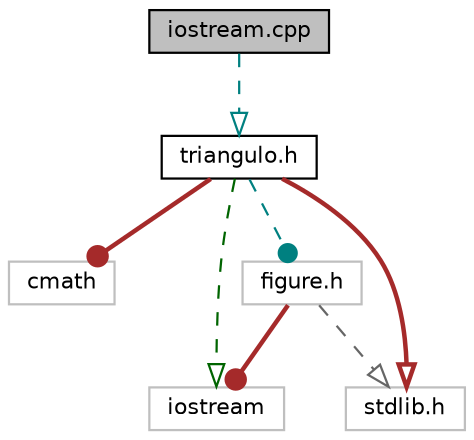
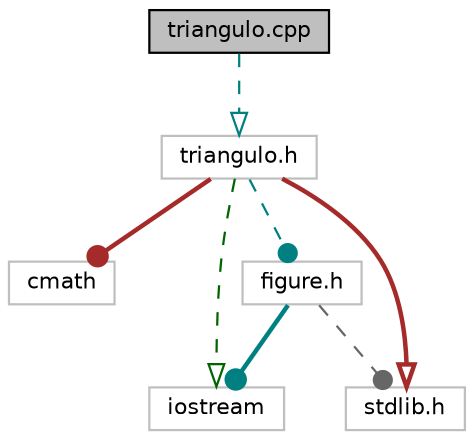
(239, 31) -> (239, 31)
(239, 157) -> (239, 157)
(347, 337) -> (348, 339)
(265, 338) -> (265, 338)
